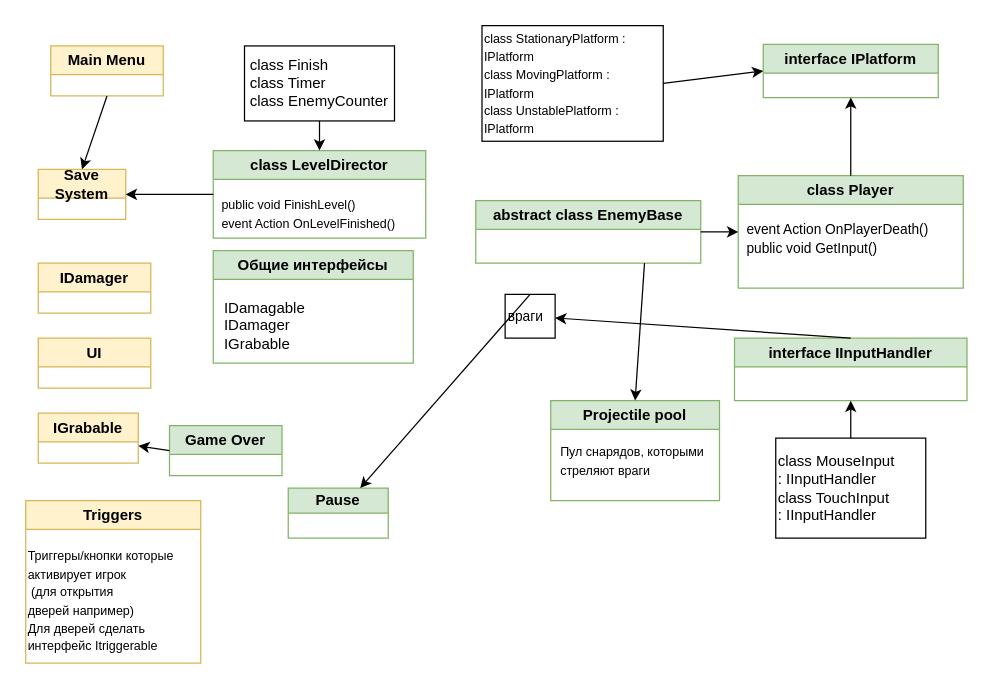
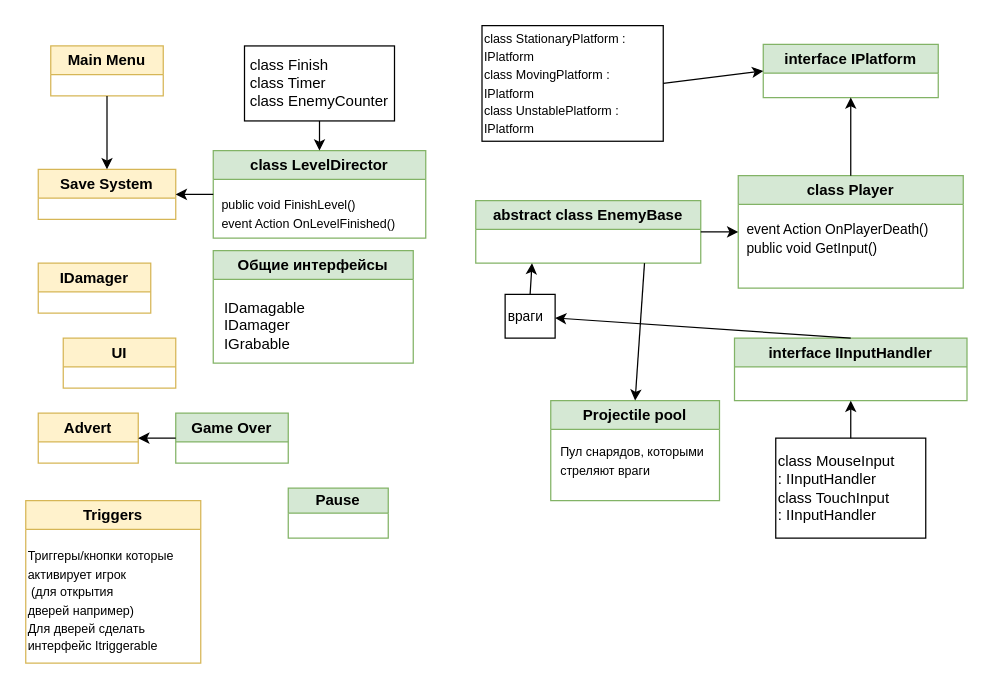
(82, 194) -> (107, 194)
(94, 363) -> (119, 363)
(448, 388) -> (531, 283)
(88, 428) -> (88, 428)
(226, 451) -> (232, 438)
